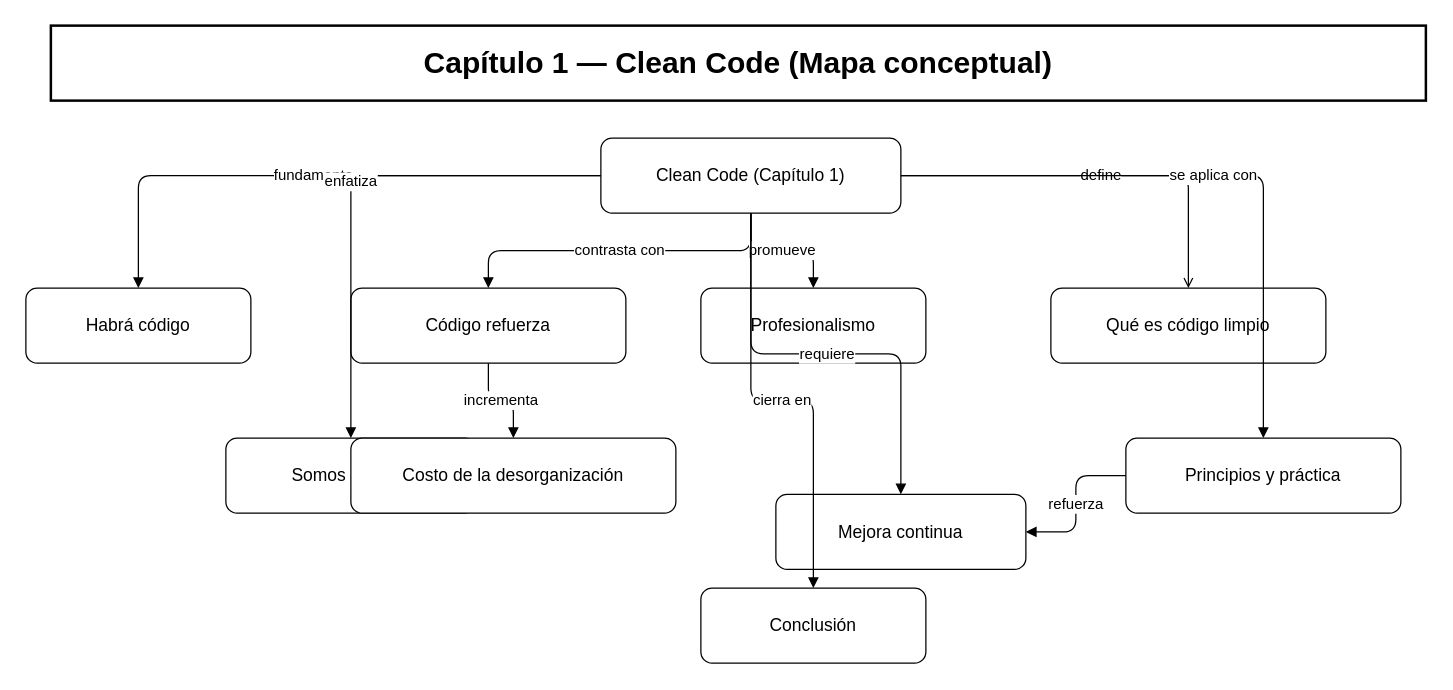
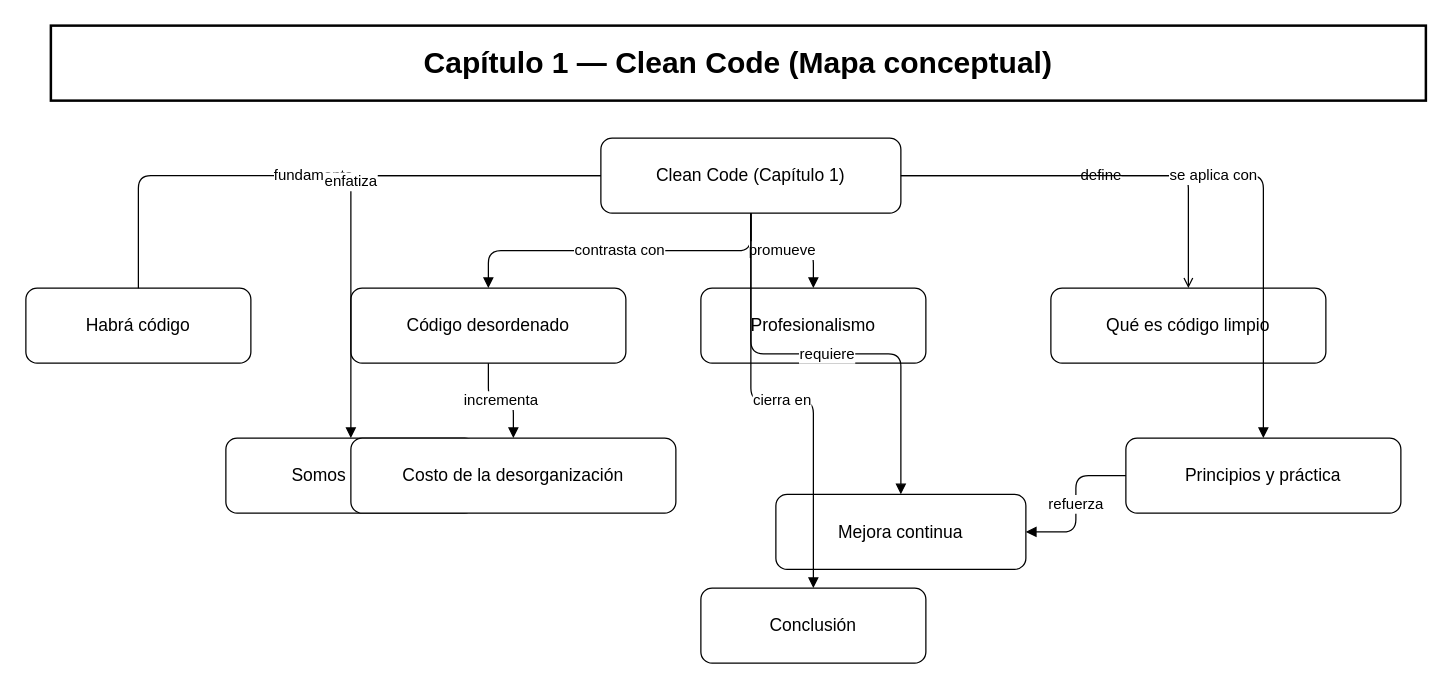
(138, 276) -> (138, 281)
(488, 326) -> (488, 326)
